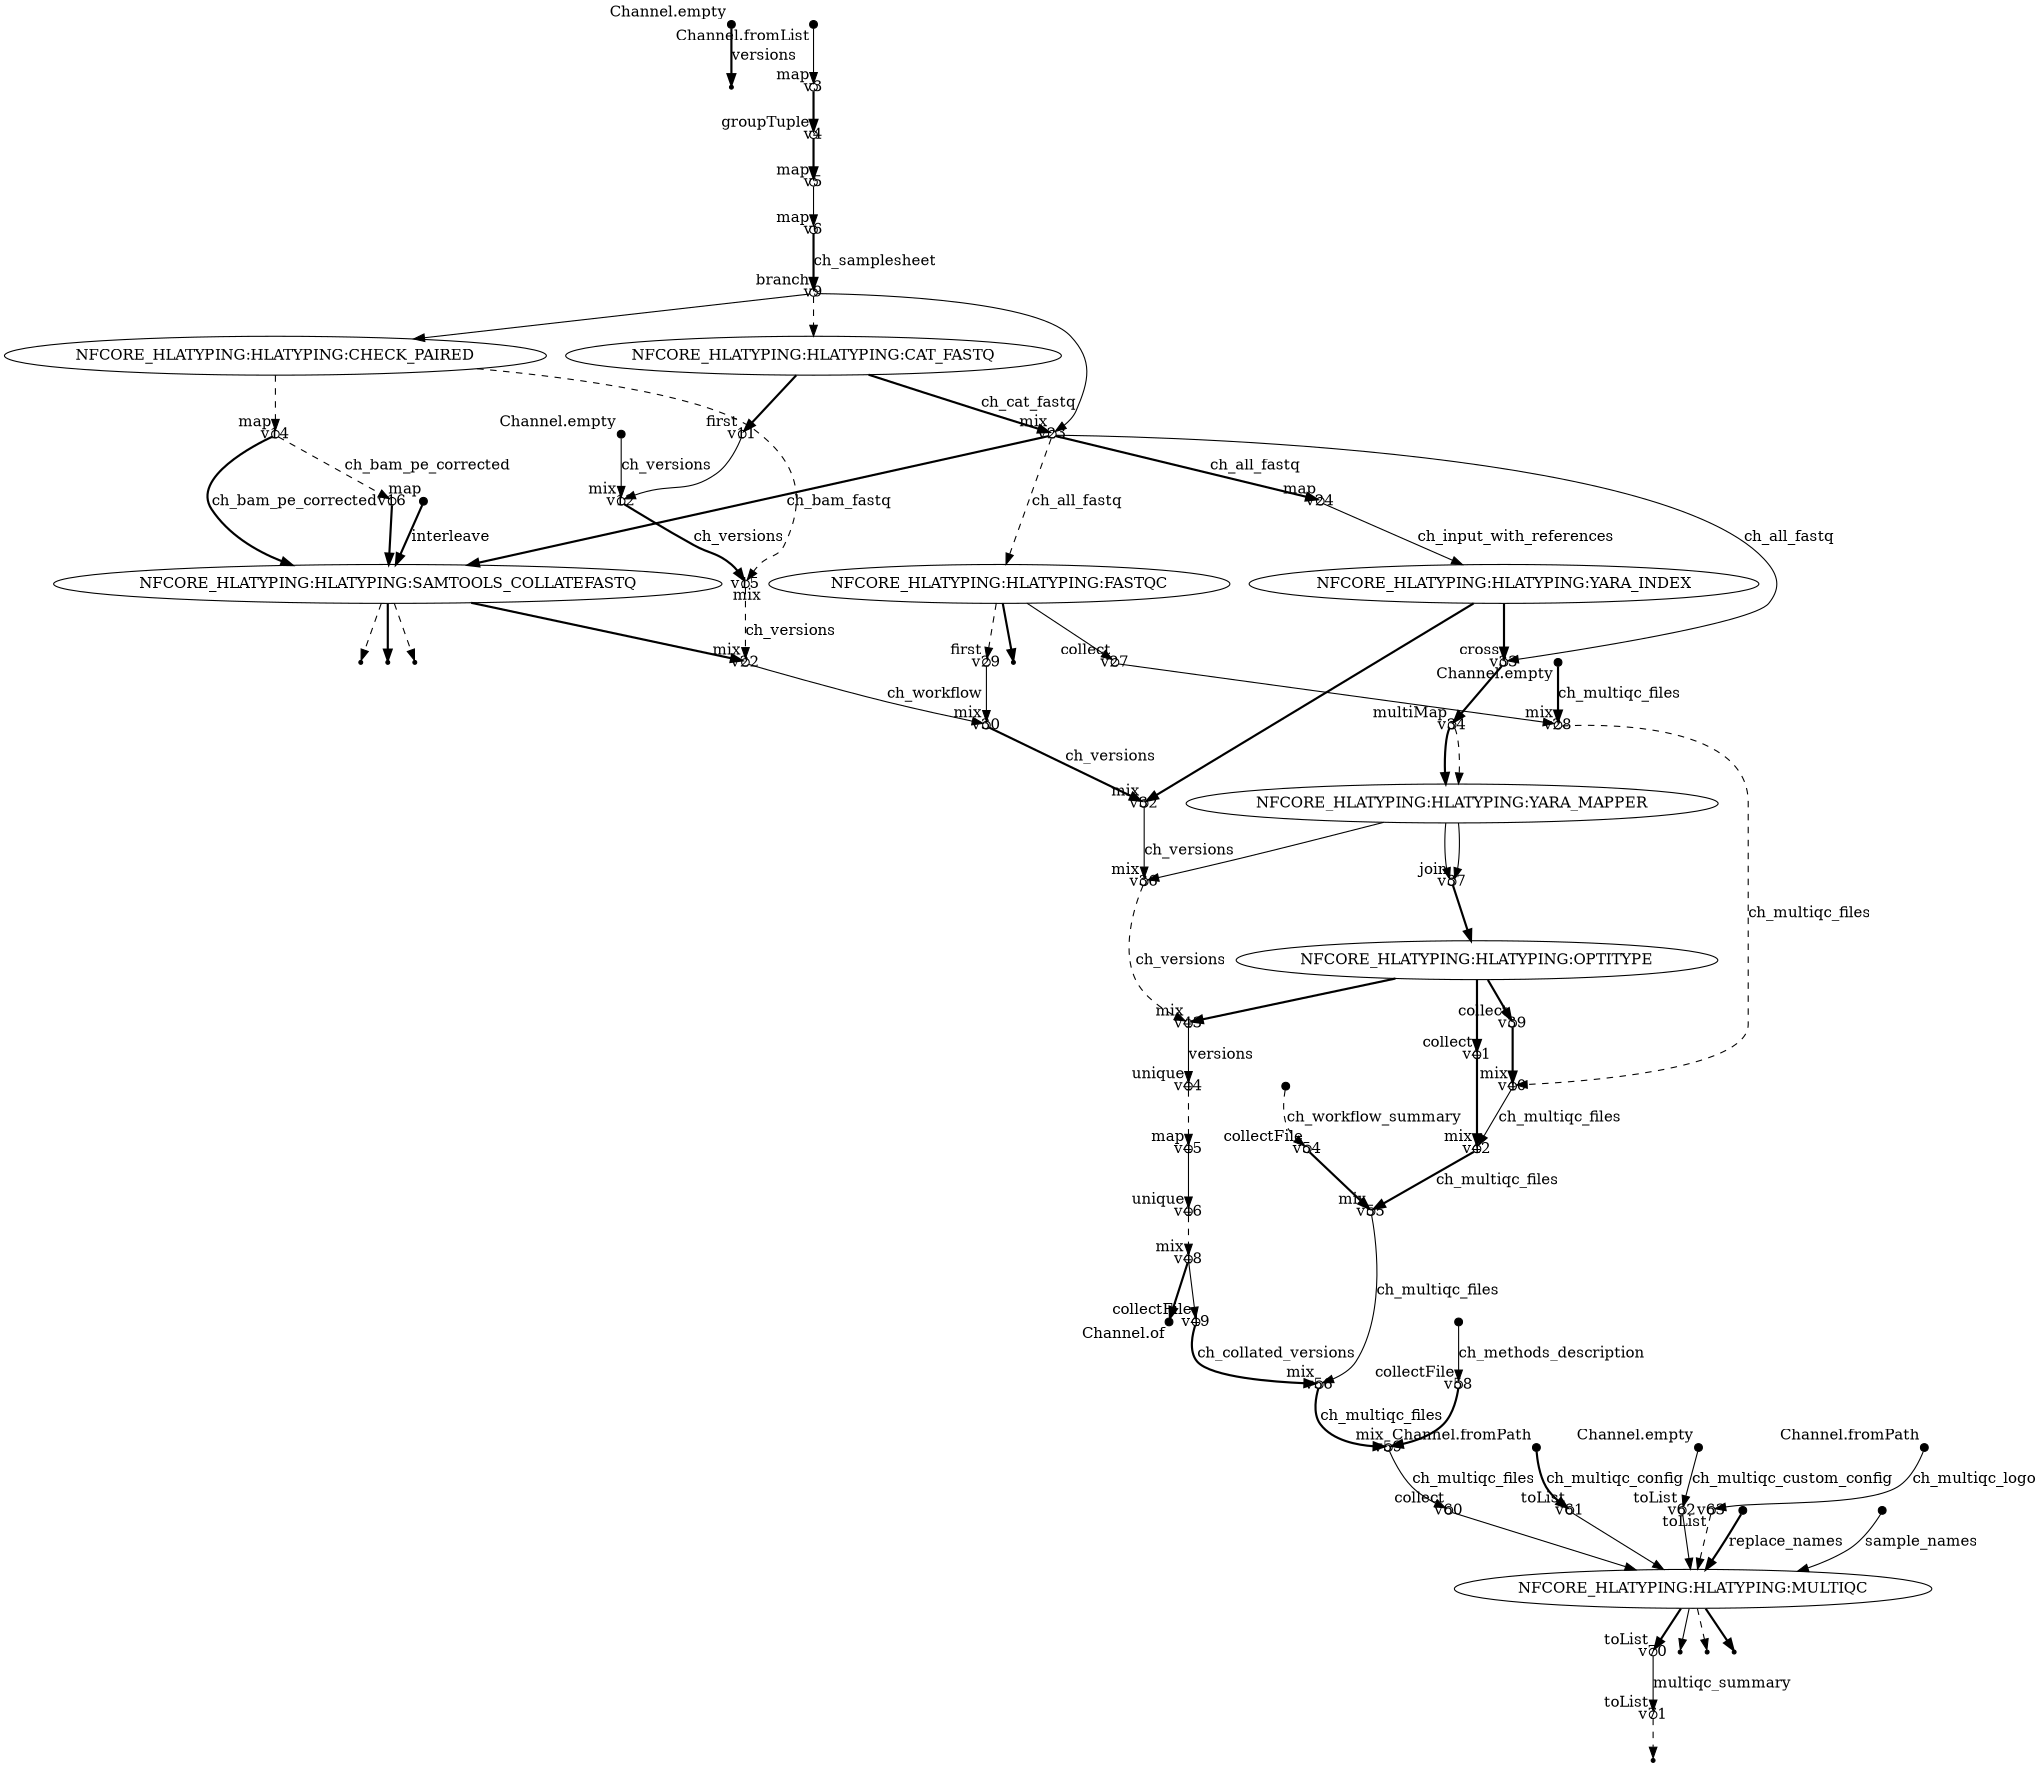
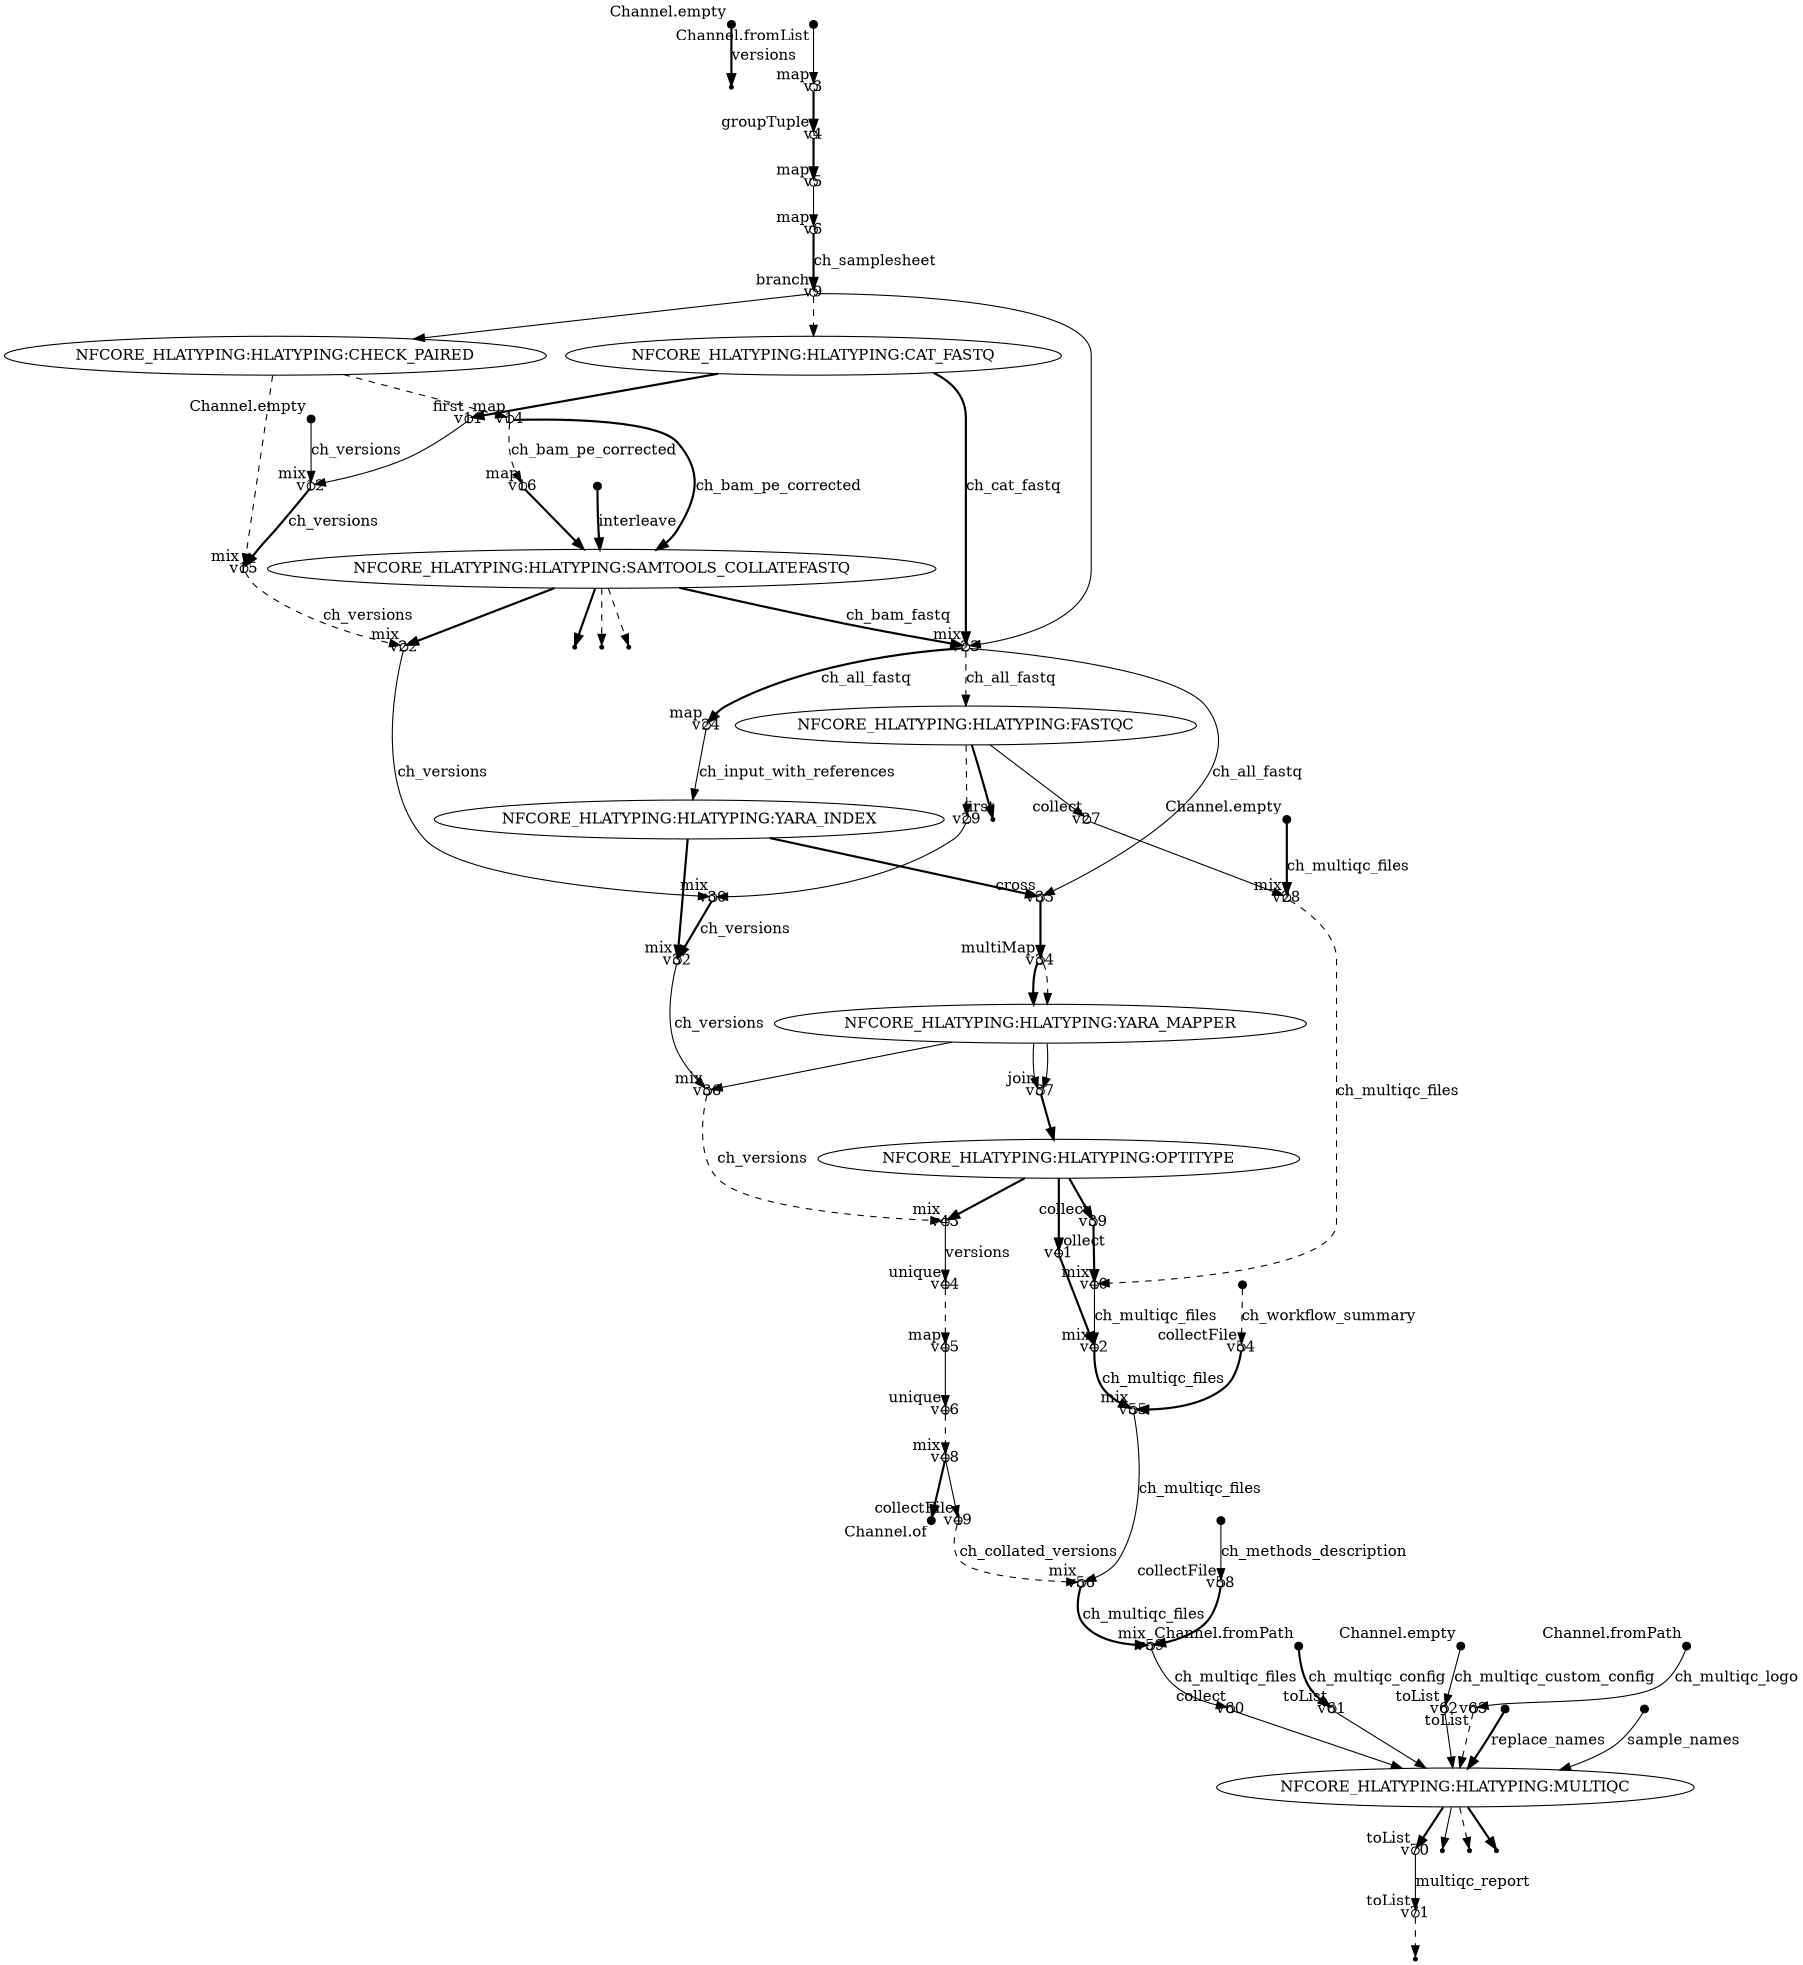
(764, 499) -> (815, 618)
(935, 694) -> (443, 772)
(1231, 1375) -> (993, 1574)
(1722, 1683) -> (1473, 1882)
